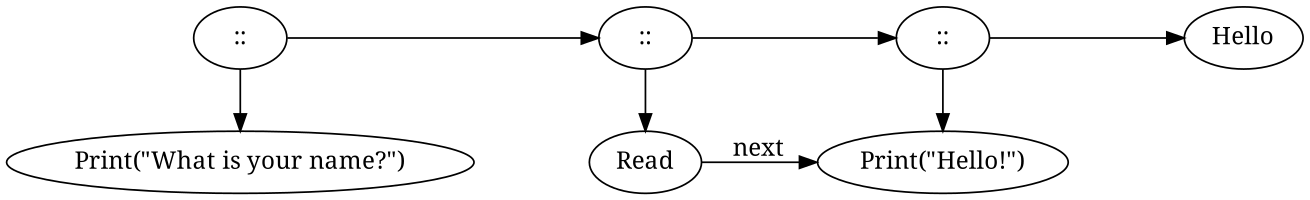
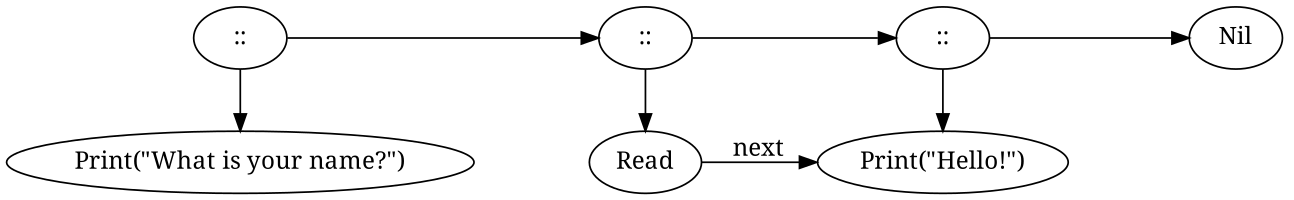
(1244, 38) -> (1236, 38)
